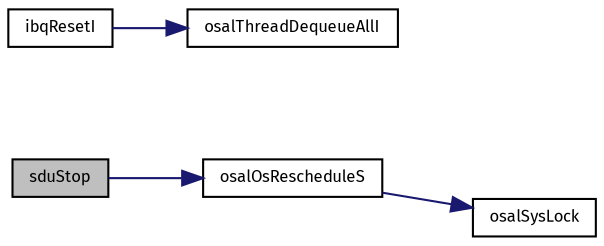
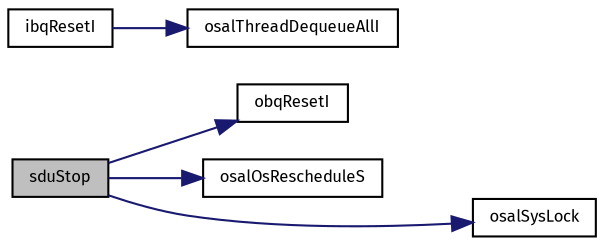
none -> (293, 103)
(417, 199) -> (278, 224)
